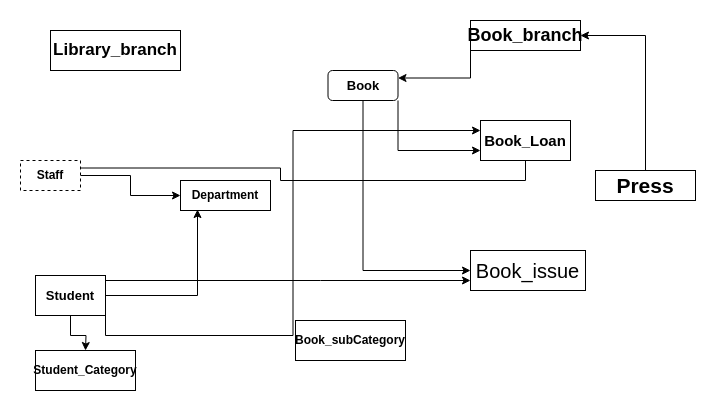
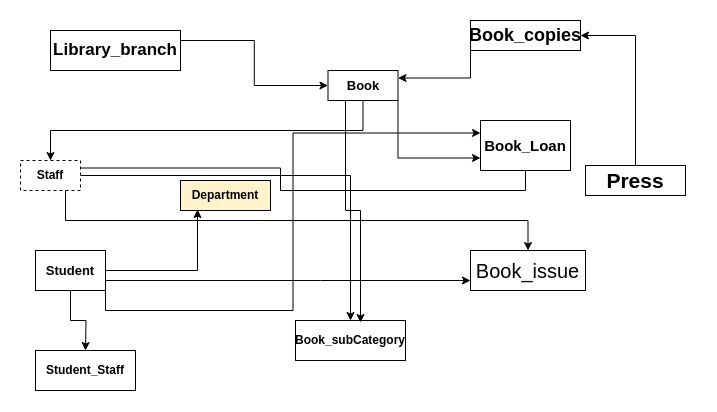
(526, 36) -> (526, 36)
none -> (254, 60)
(363, 86) -> (363, 86)
(526, 141) -> (526, 146)
(646, 186) -> (636, 181)
(141, 196) -> (308, 176)
(226, 196) -> (226, 196)
none -> (352, 211)
none -> (291, 221)
(363, 250) -> (160, 131)
(71, 296) -> (71, 271)
(86, 371) -> (86, 371)
